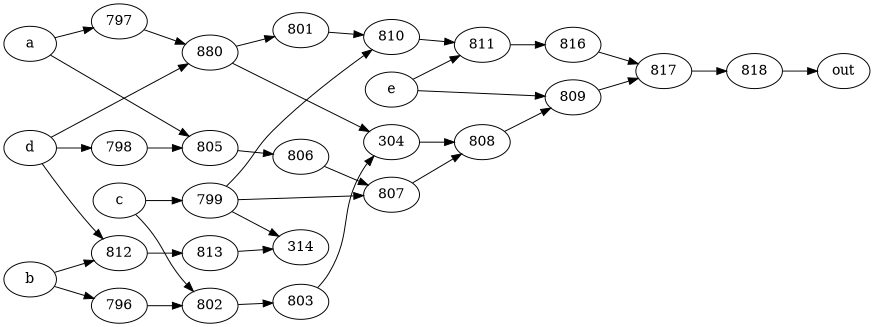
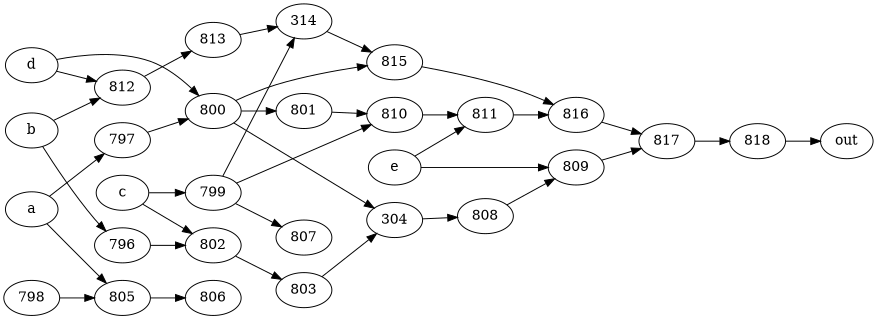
(210, 53) -> (213, 111)
none -> (395, 62)
(69, 148) -> none
(433, 171) -> none
(342, 174) -> none
